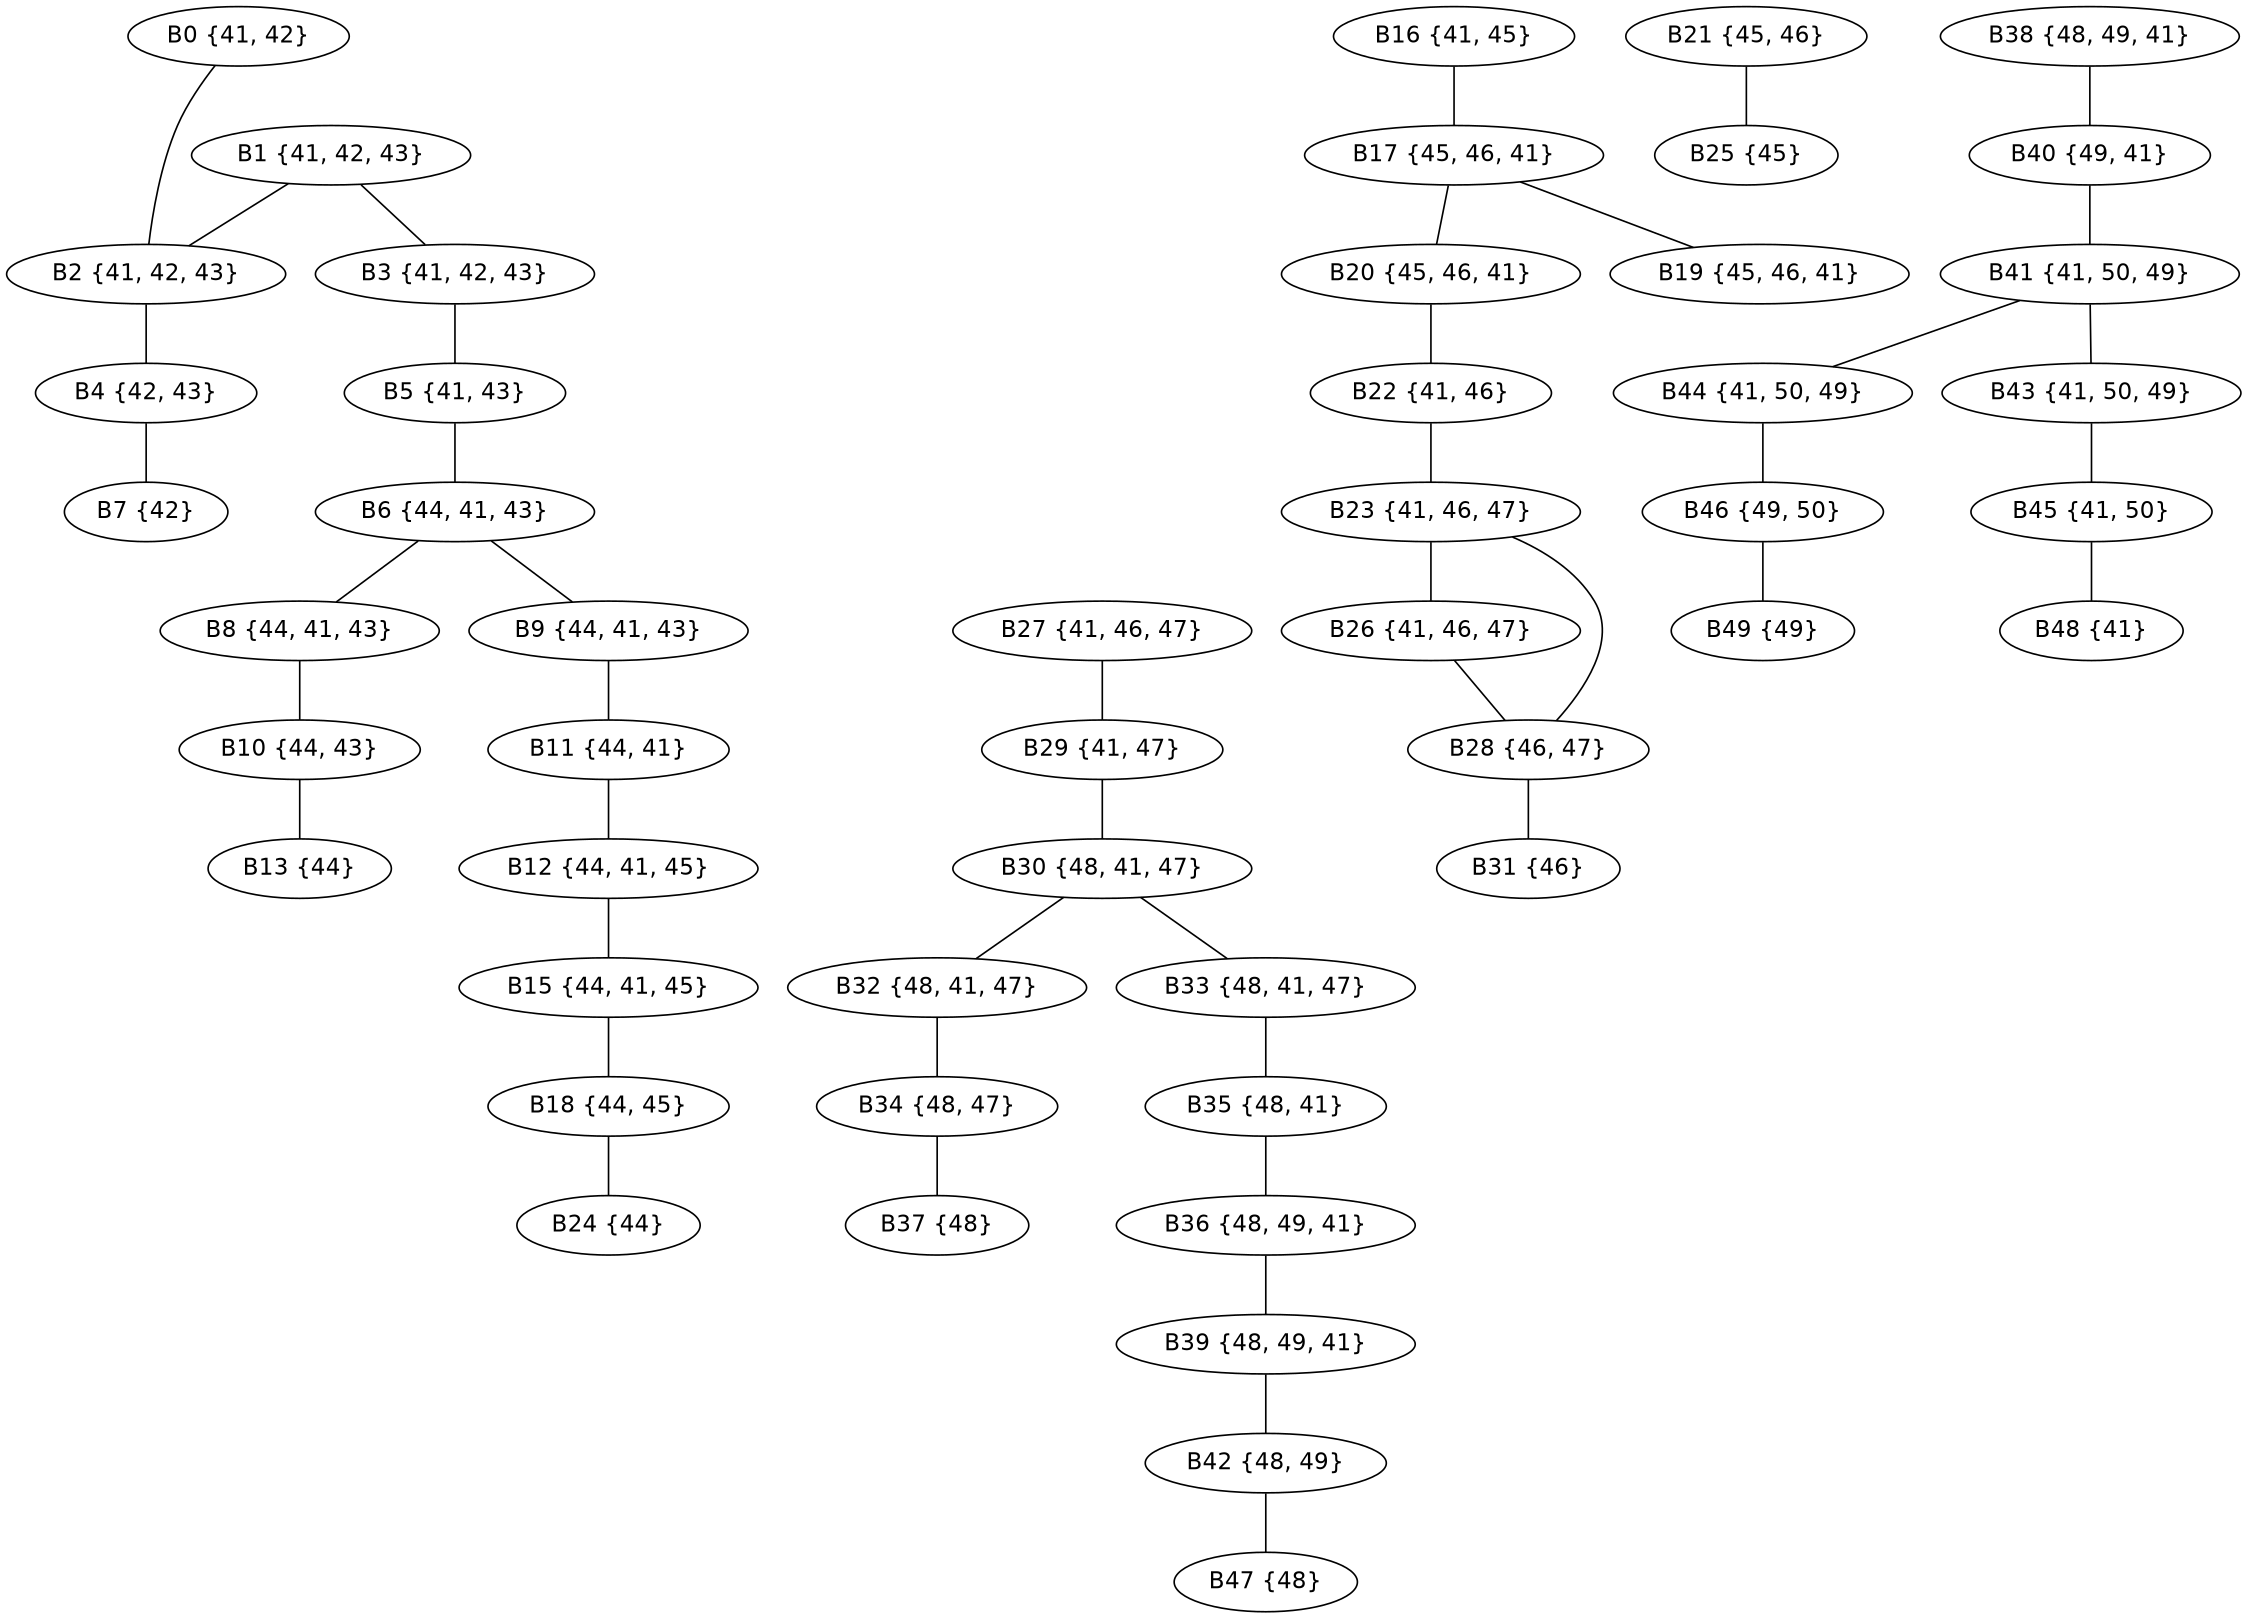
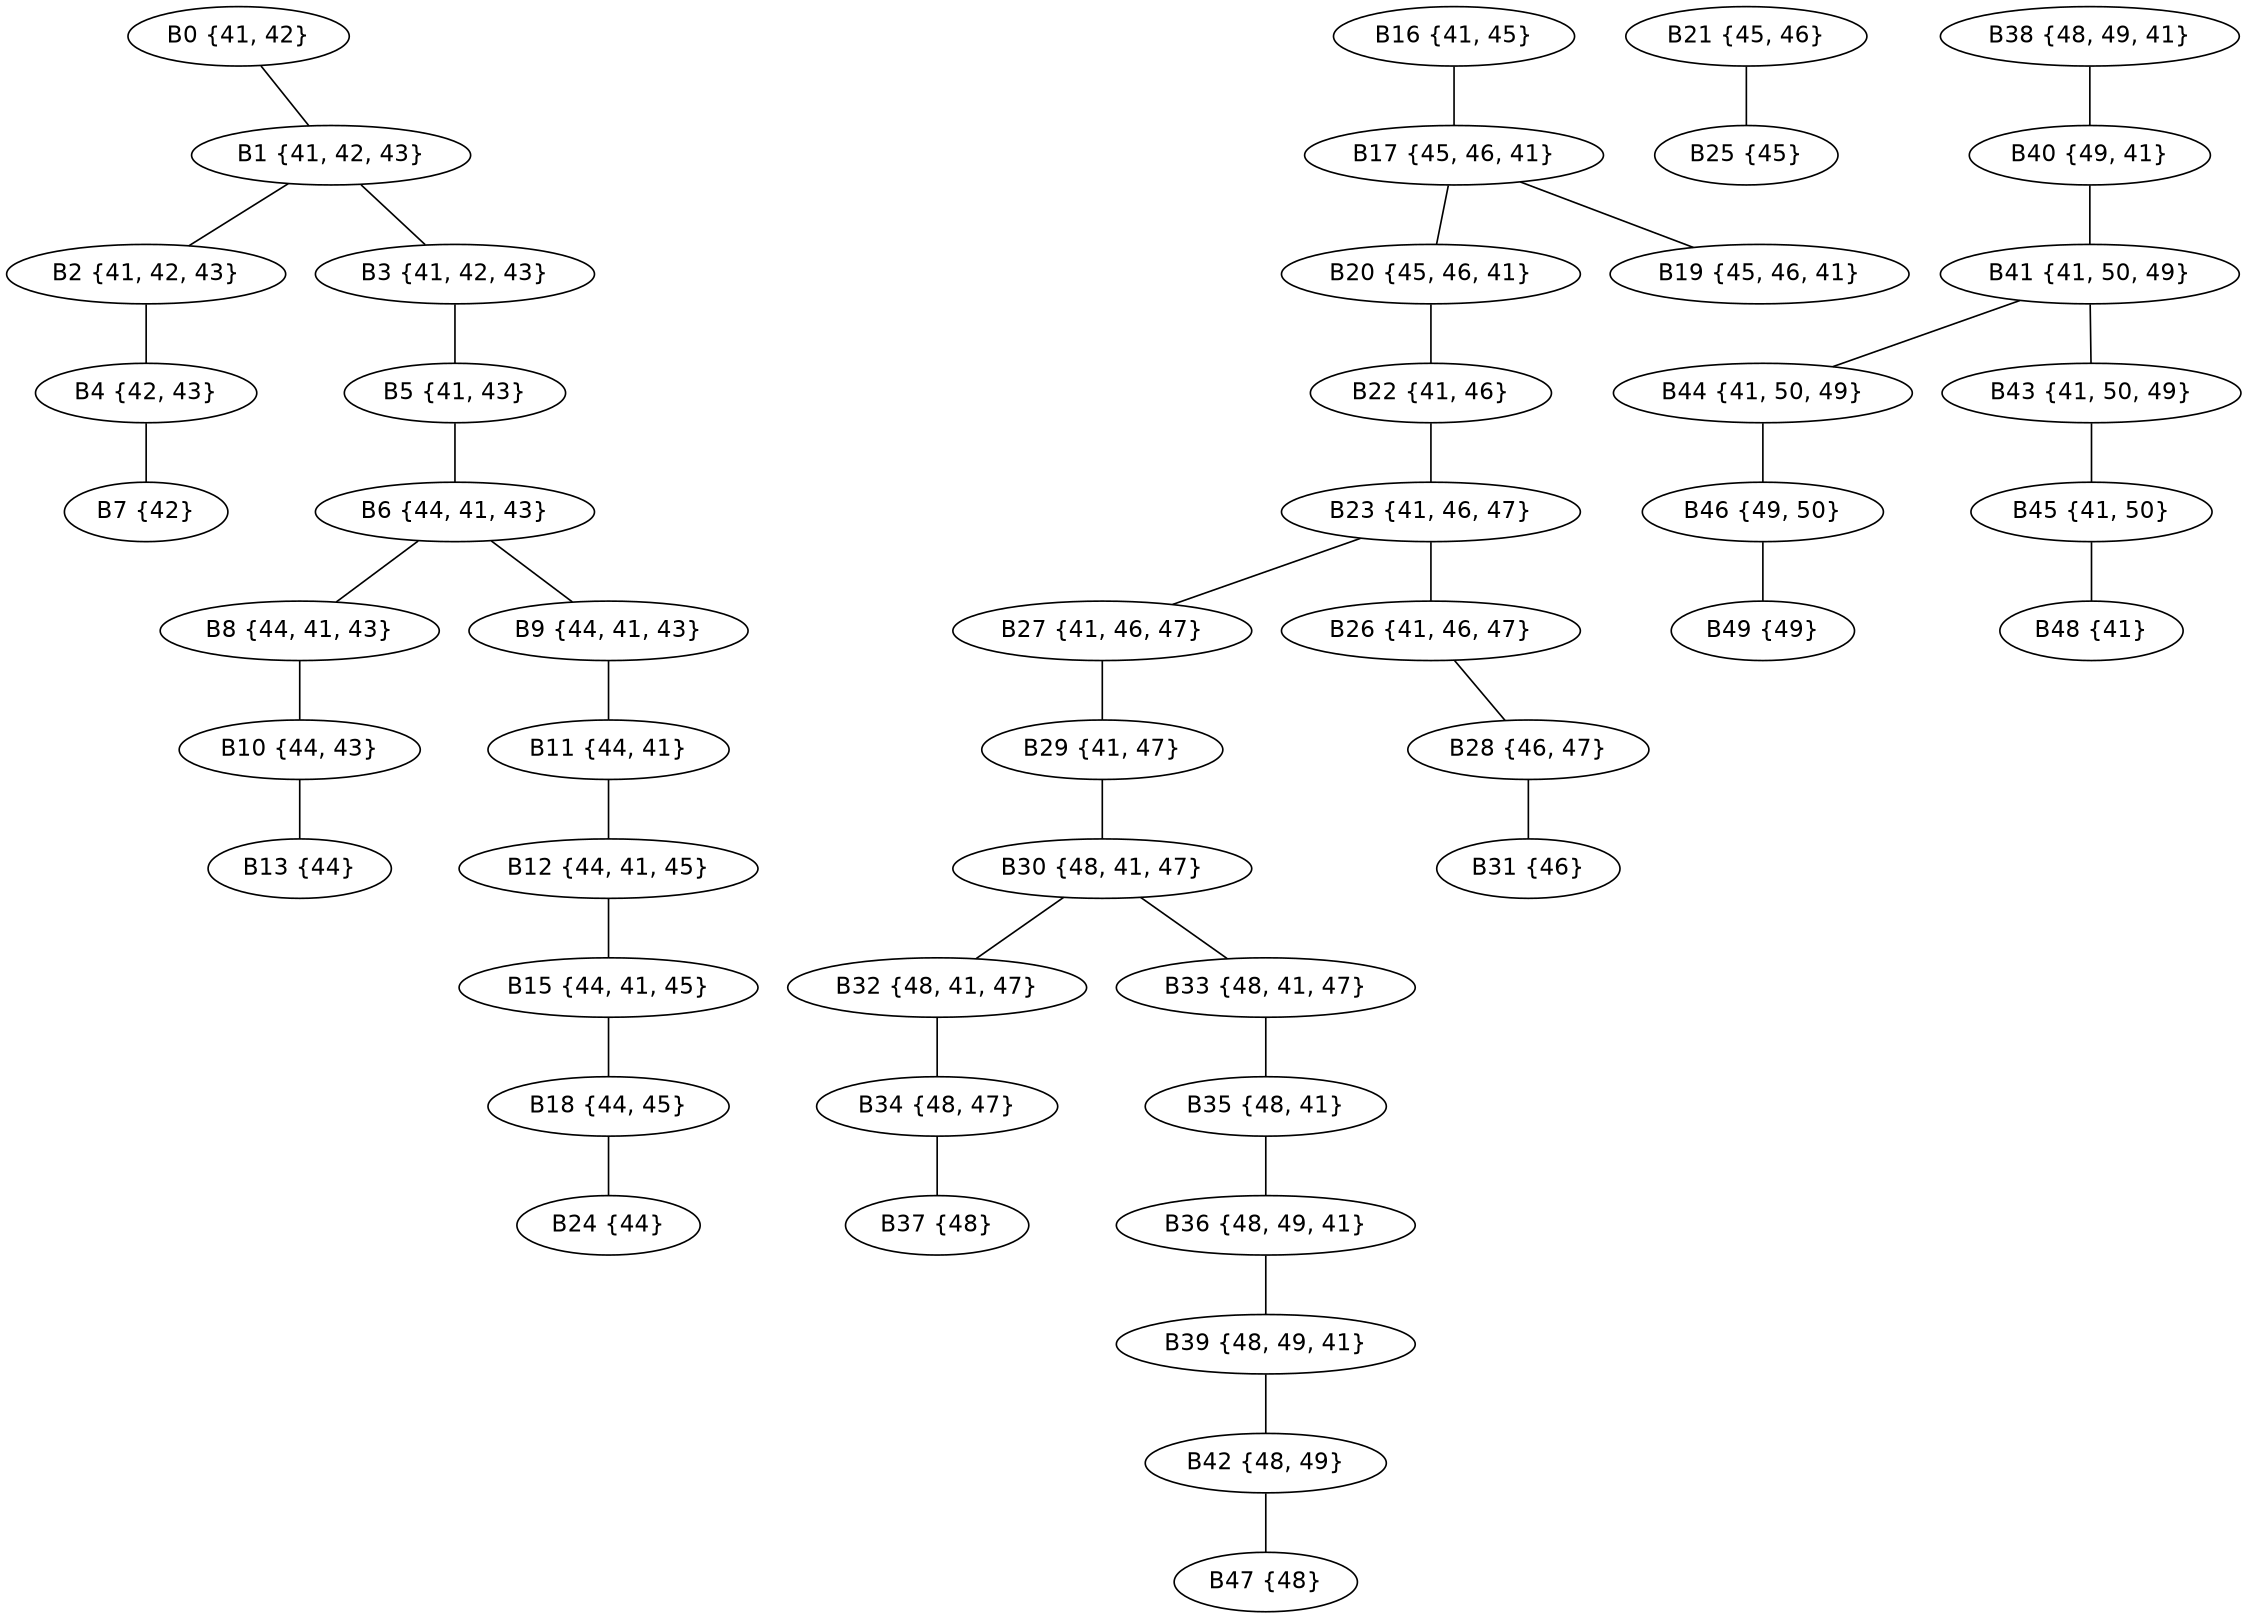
(169, 150) -> (285, 96)
(1600, 614) -> (1267, 571)
